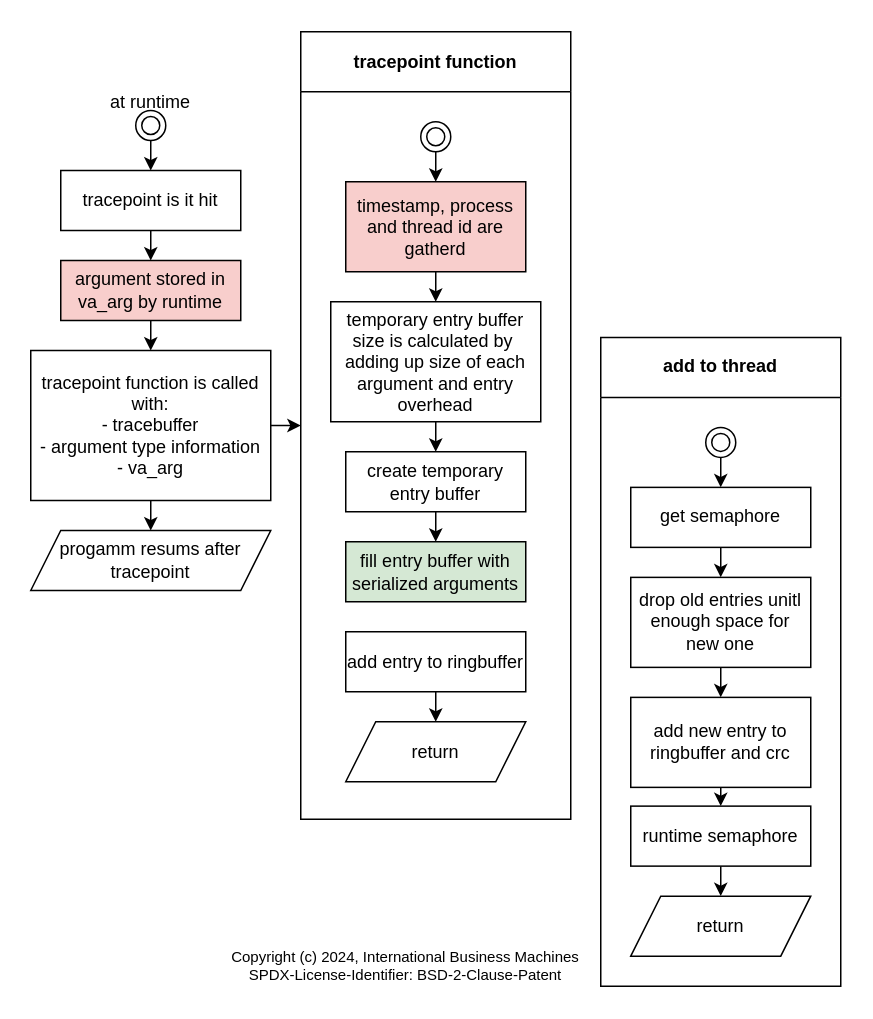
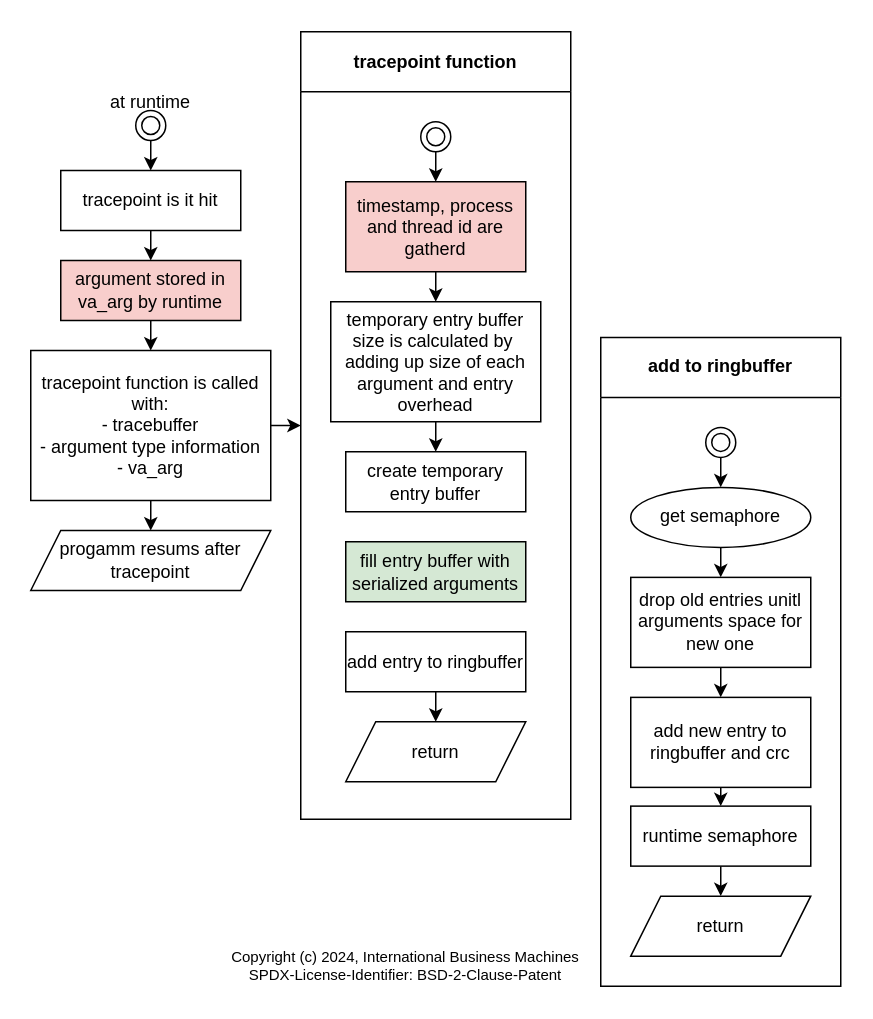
(721, 367) -> (721, 367)
(721, 517) -> (721, 517)
(436, 522) -> none
(721, 622) -> (721, 622)
